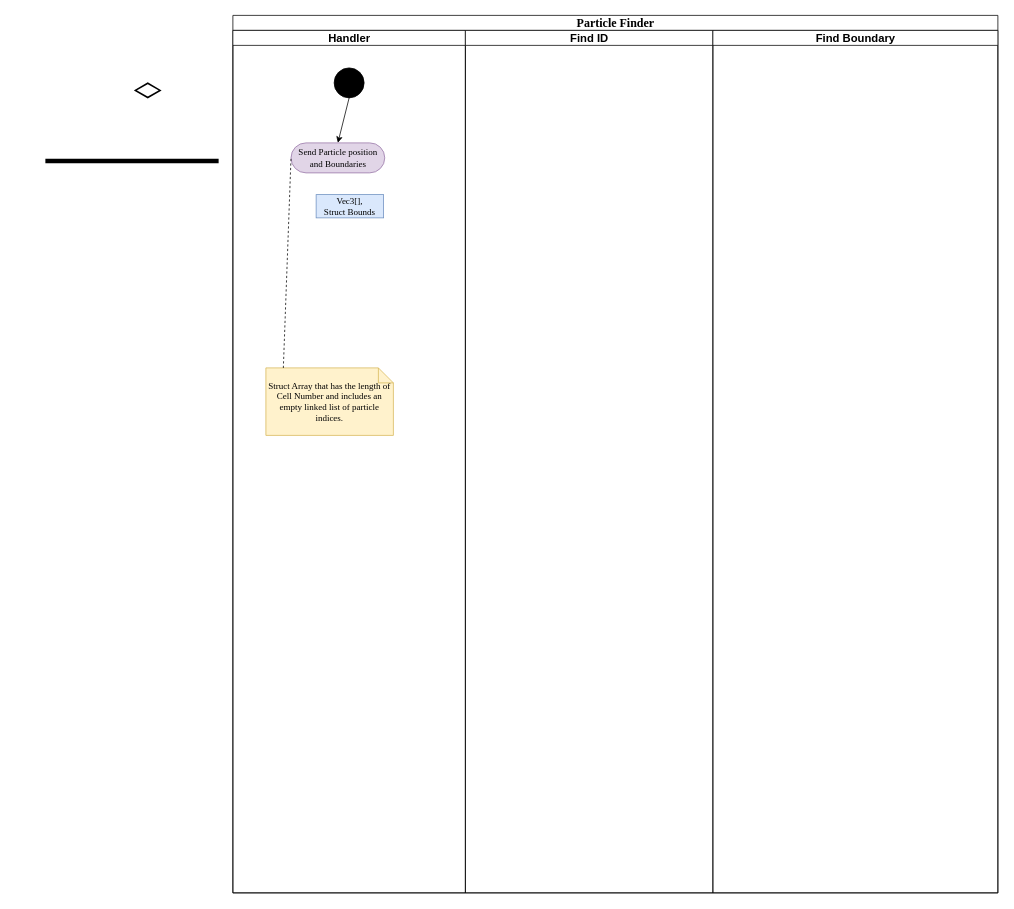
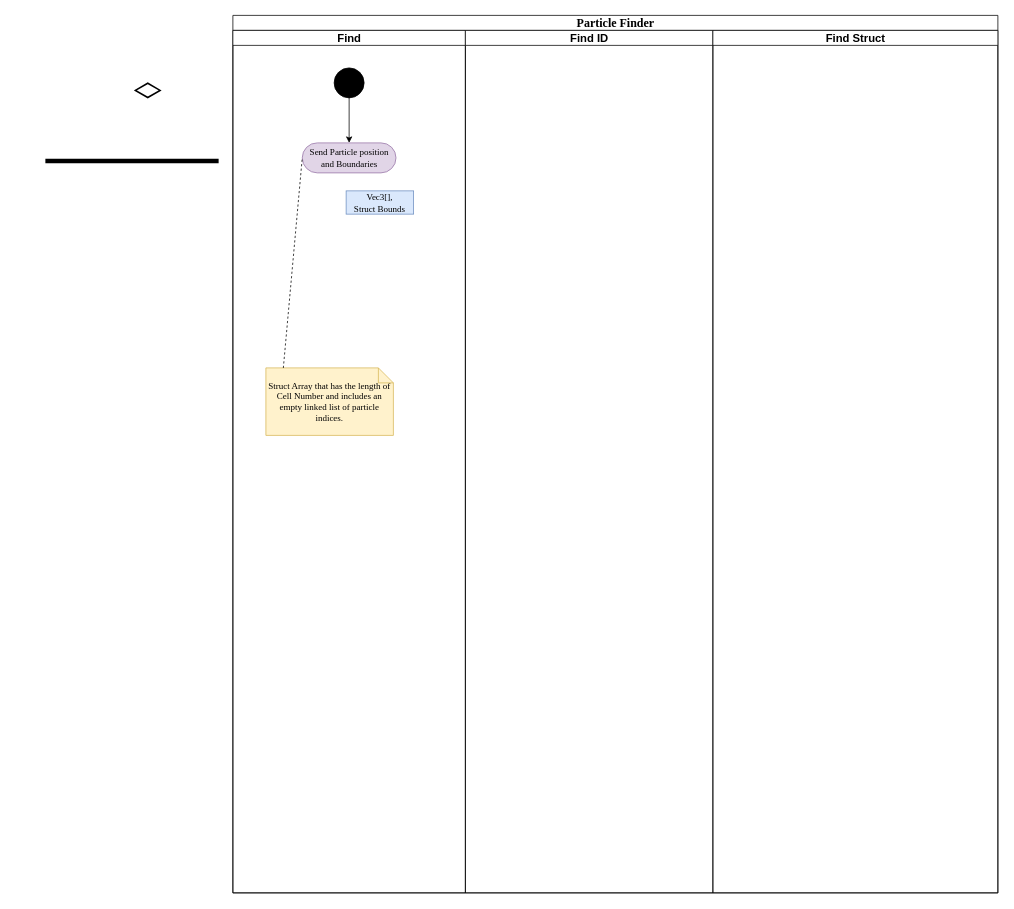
(350, 38) -> (350, 38)
(856, 38) -> (856, 38)
(338, 158) -> (349, 158)
(350, 206) -> (380, 203)
